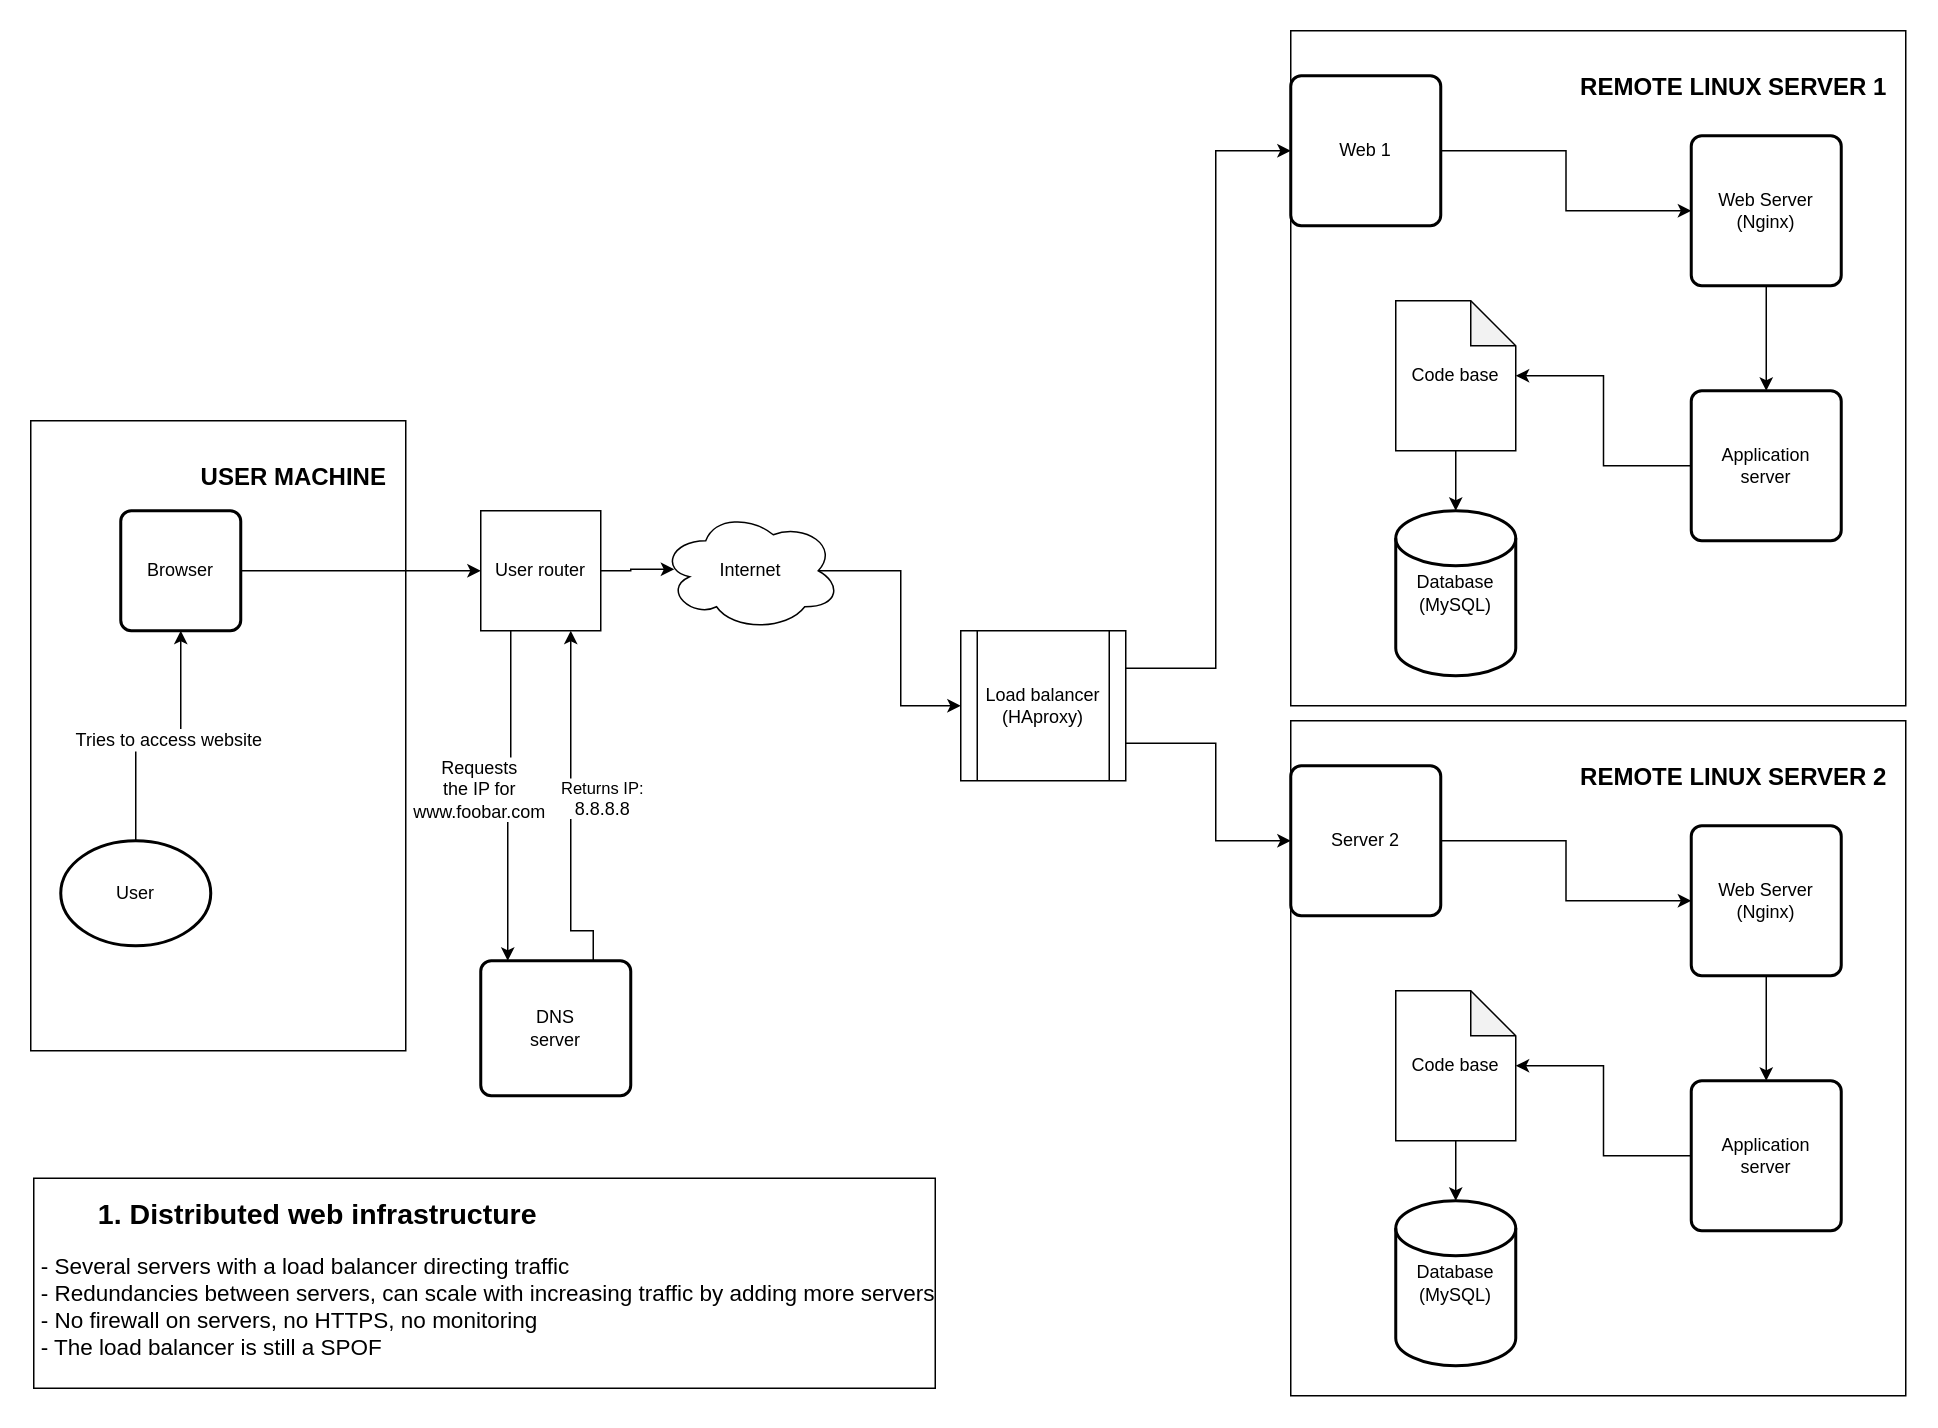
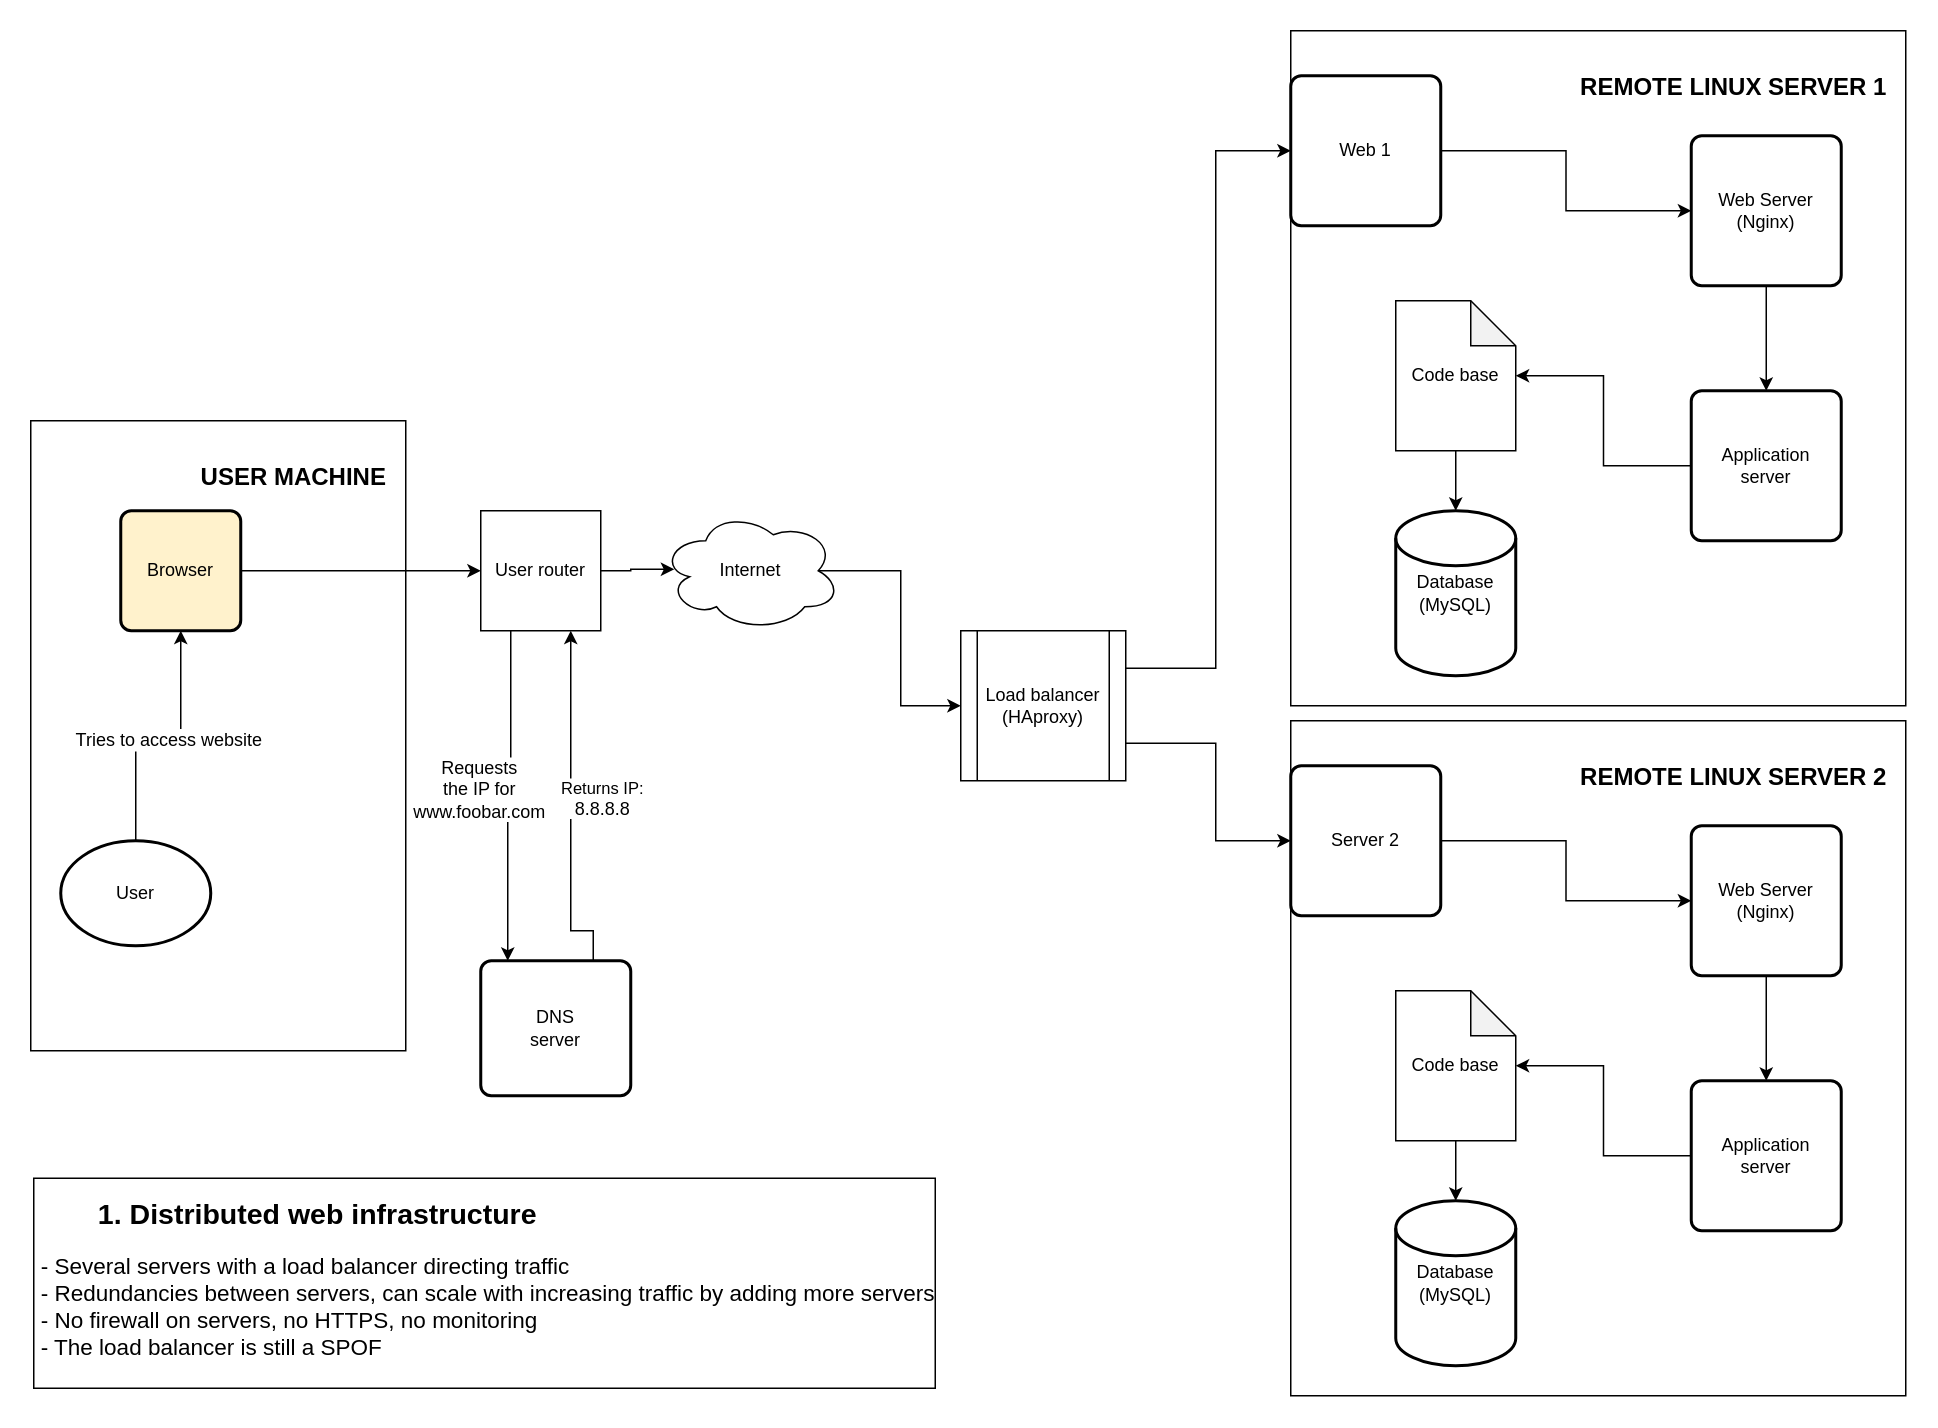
(181, 571) -> (181, 571)
